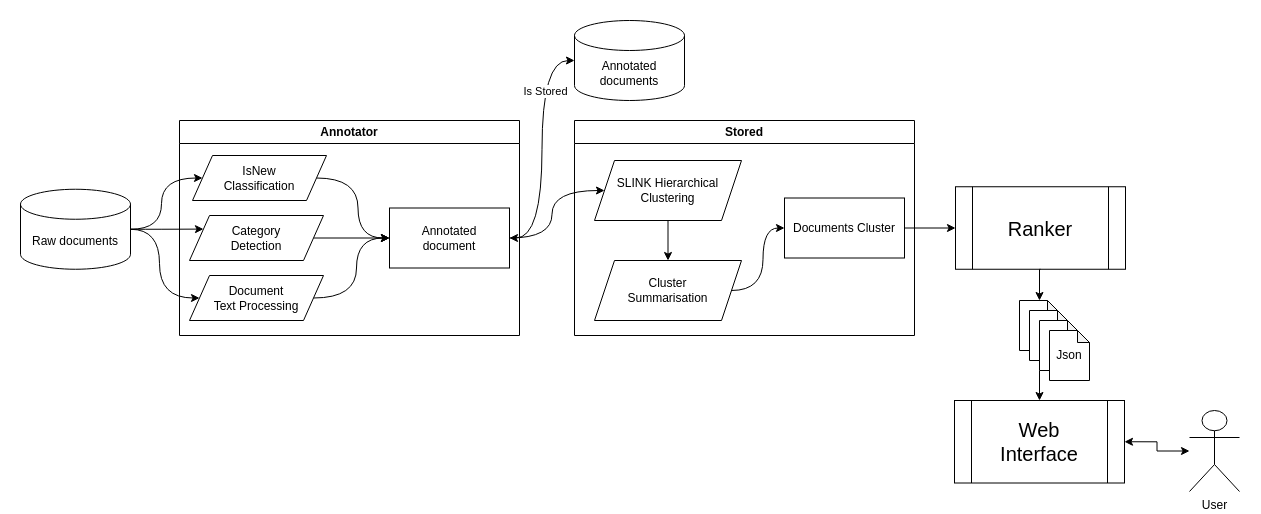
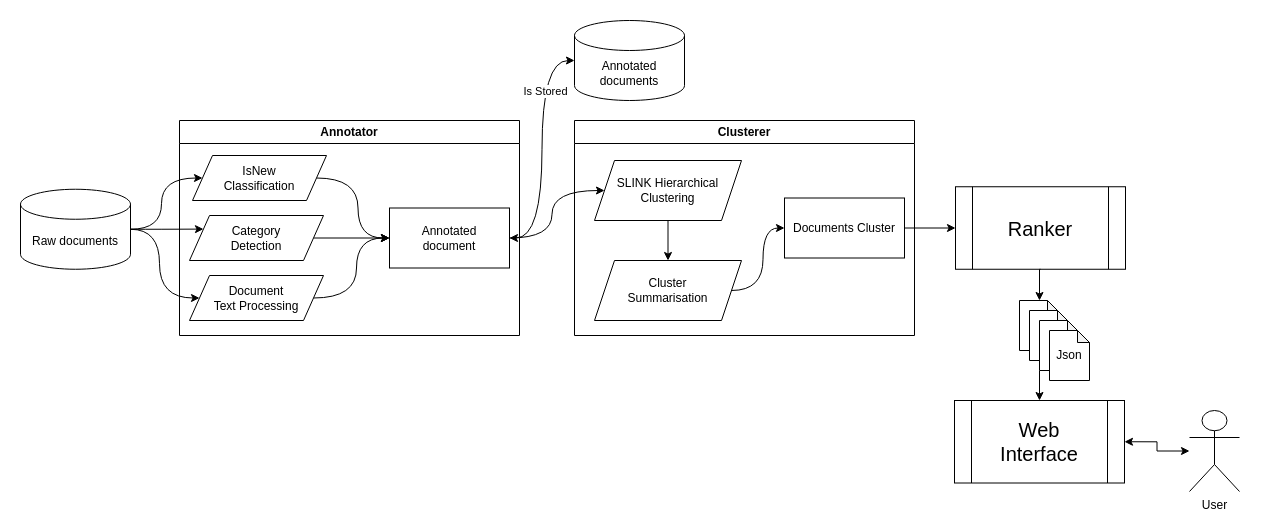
(745, 133) -> (745, 133)
